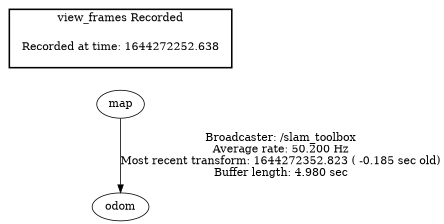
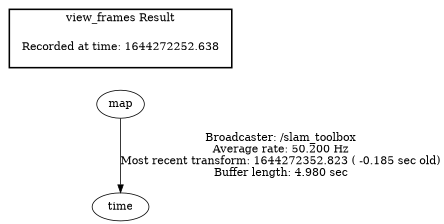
(121, 18) -> (121, 18)
(121, 207) -> (121, 207)
